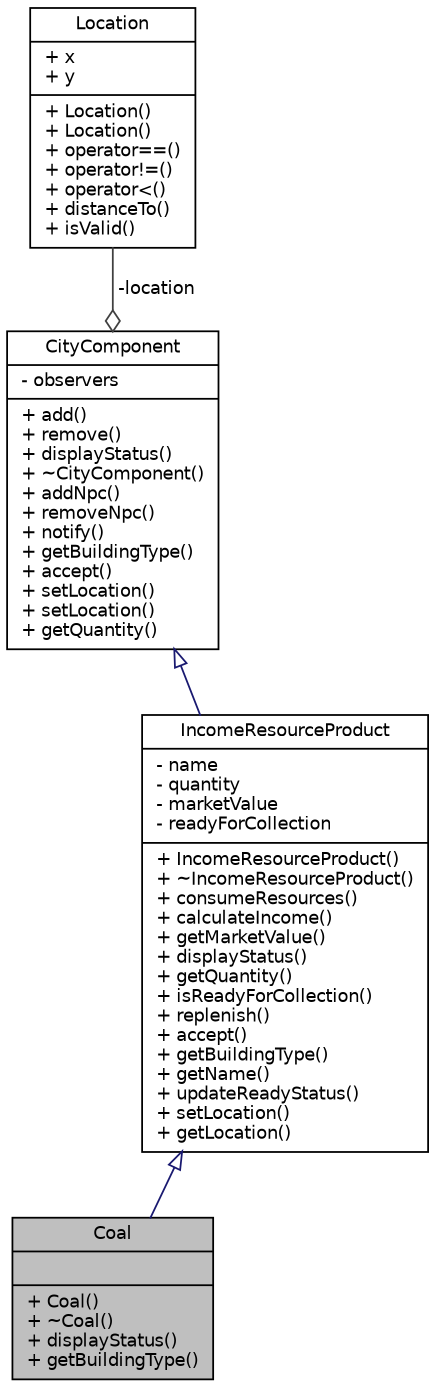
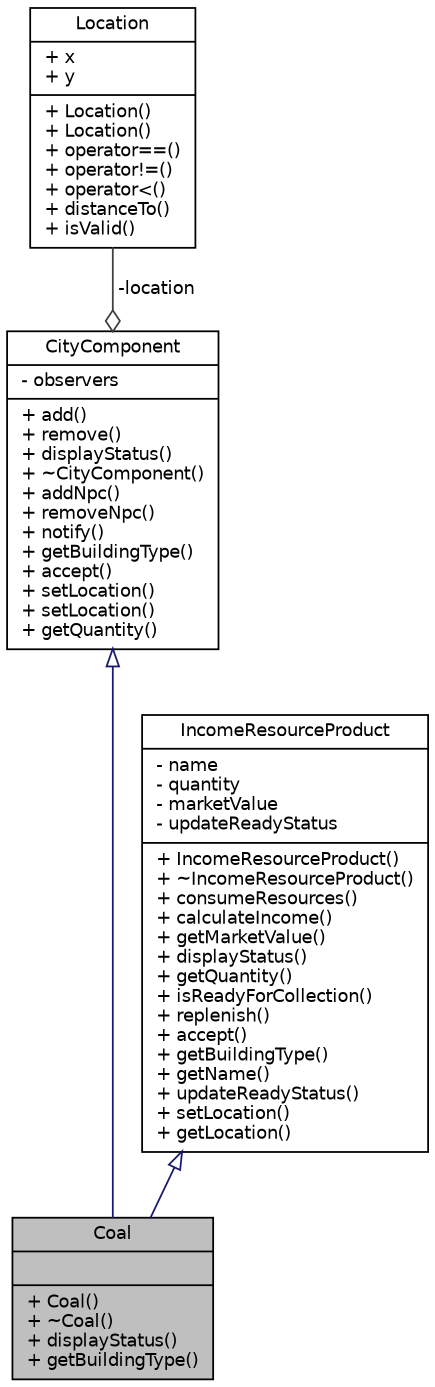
(191, 691) -> (113, 942)
(244, 824) -> (248, 824)
